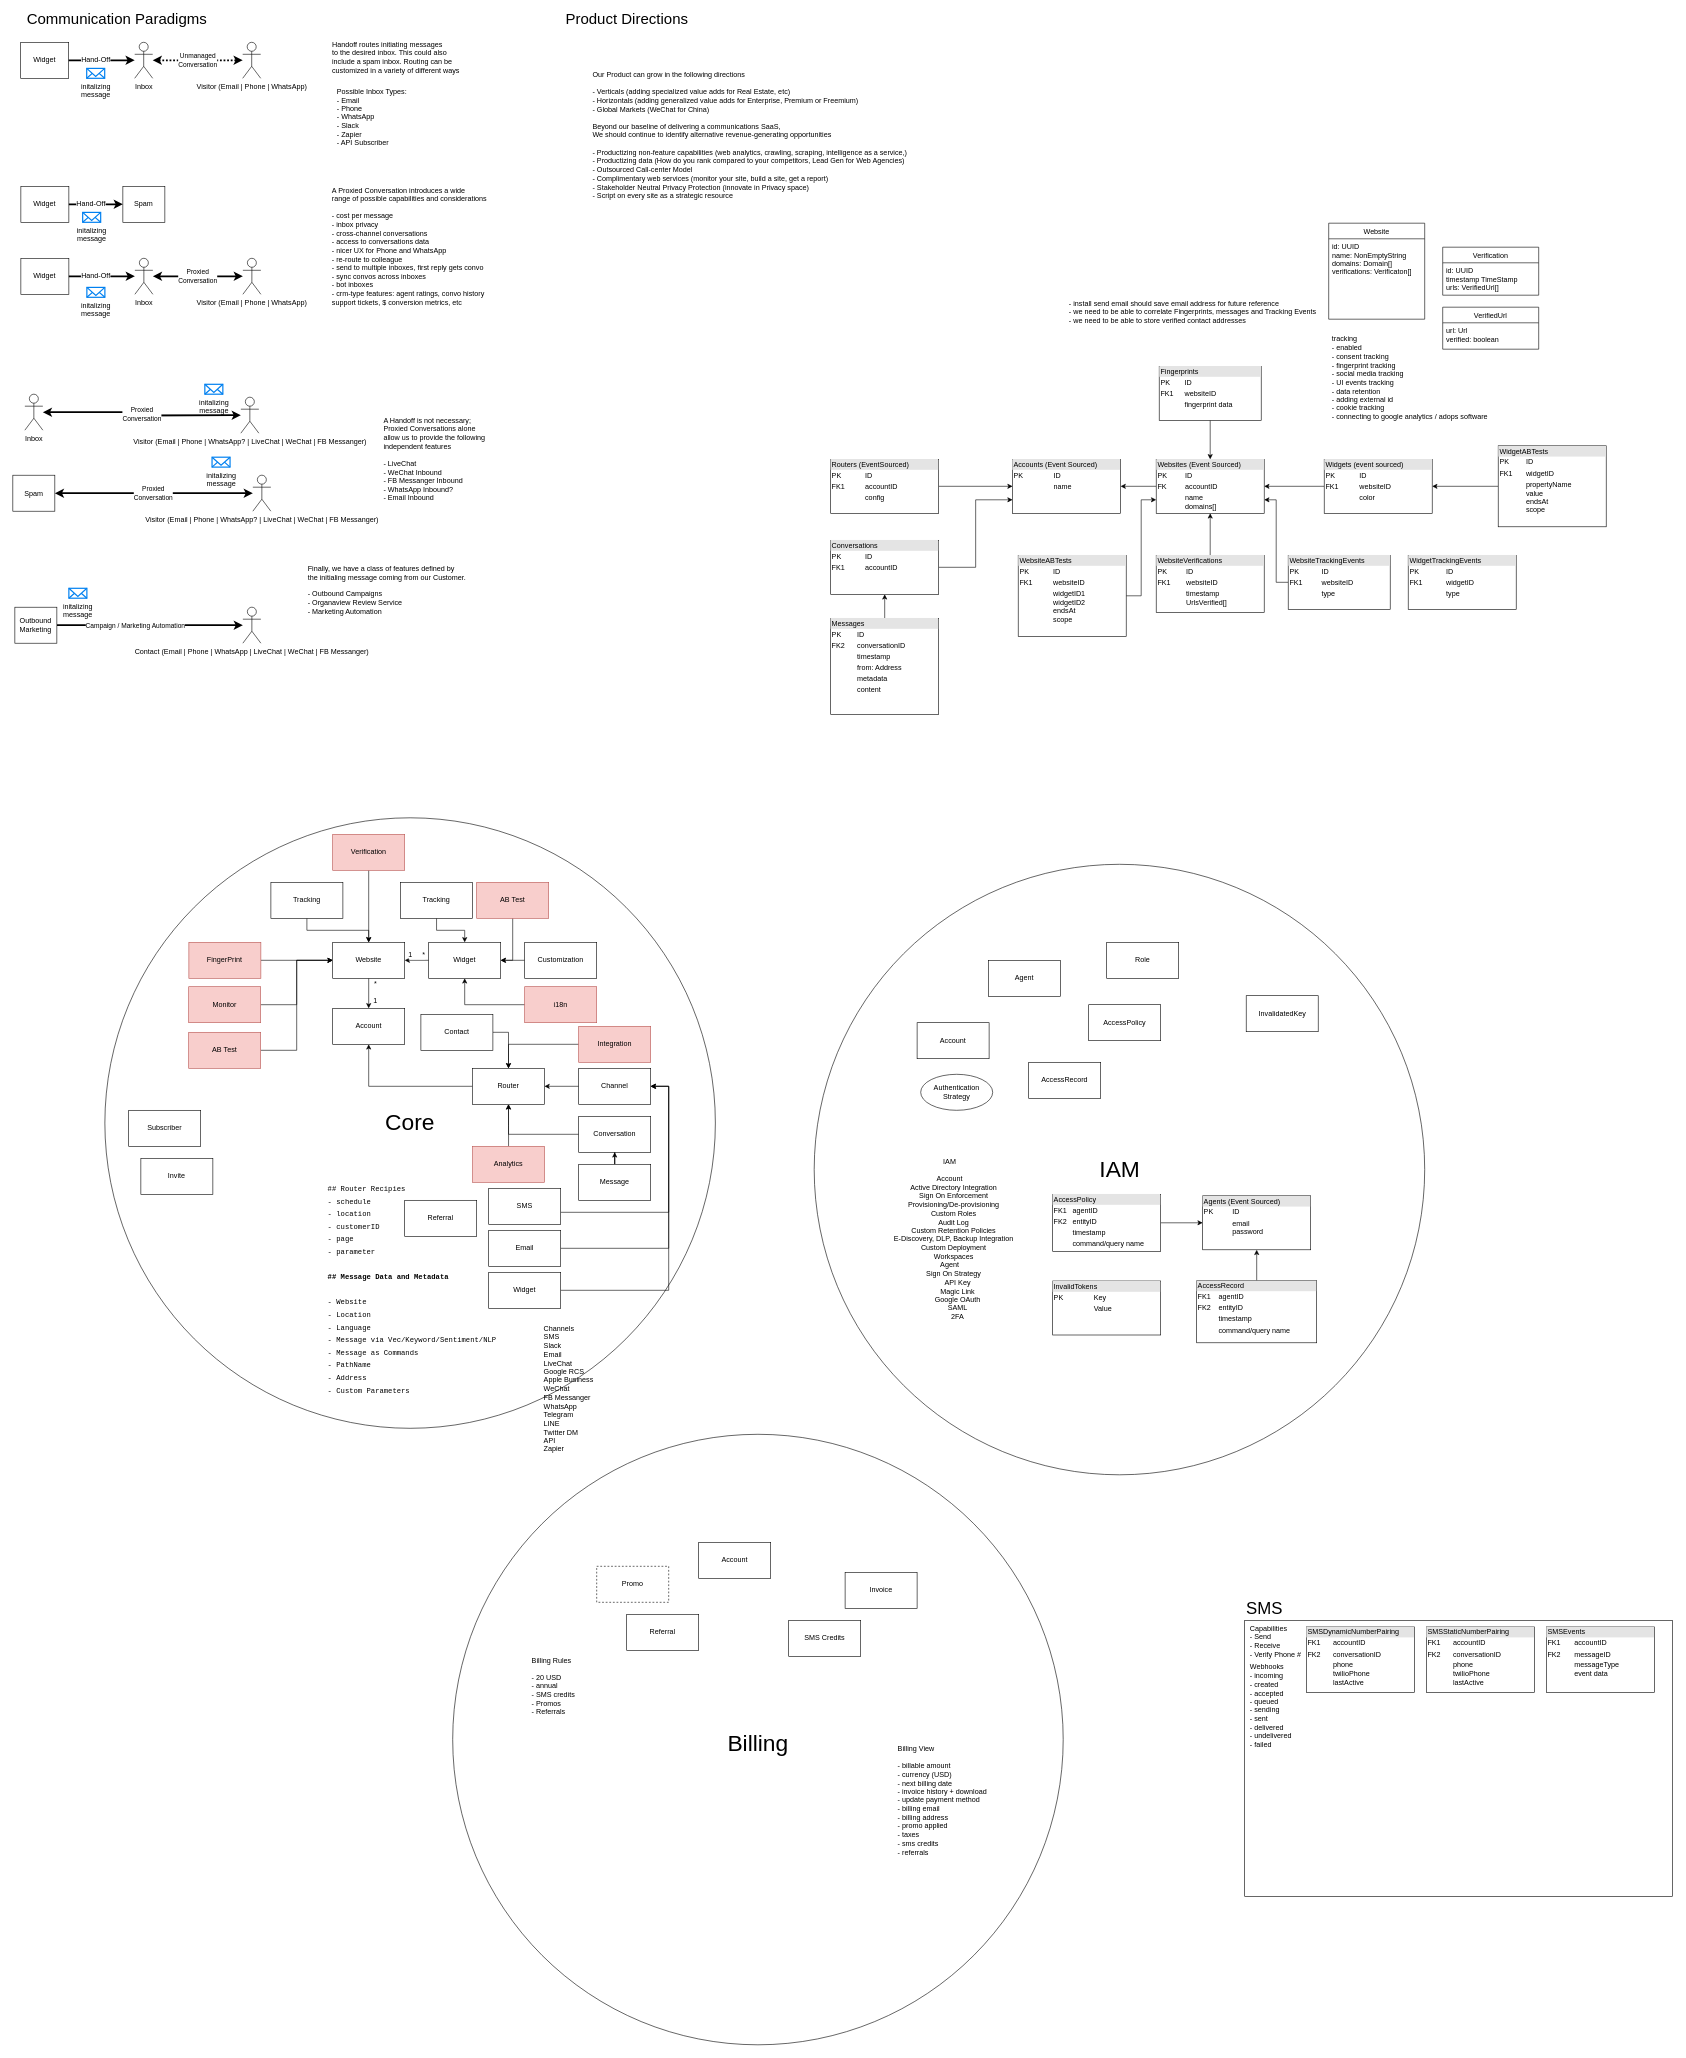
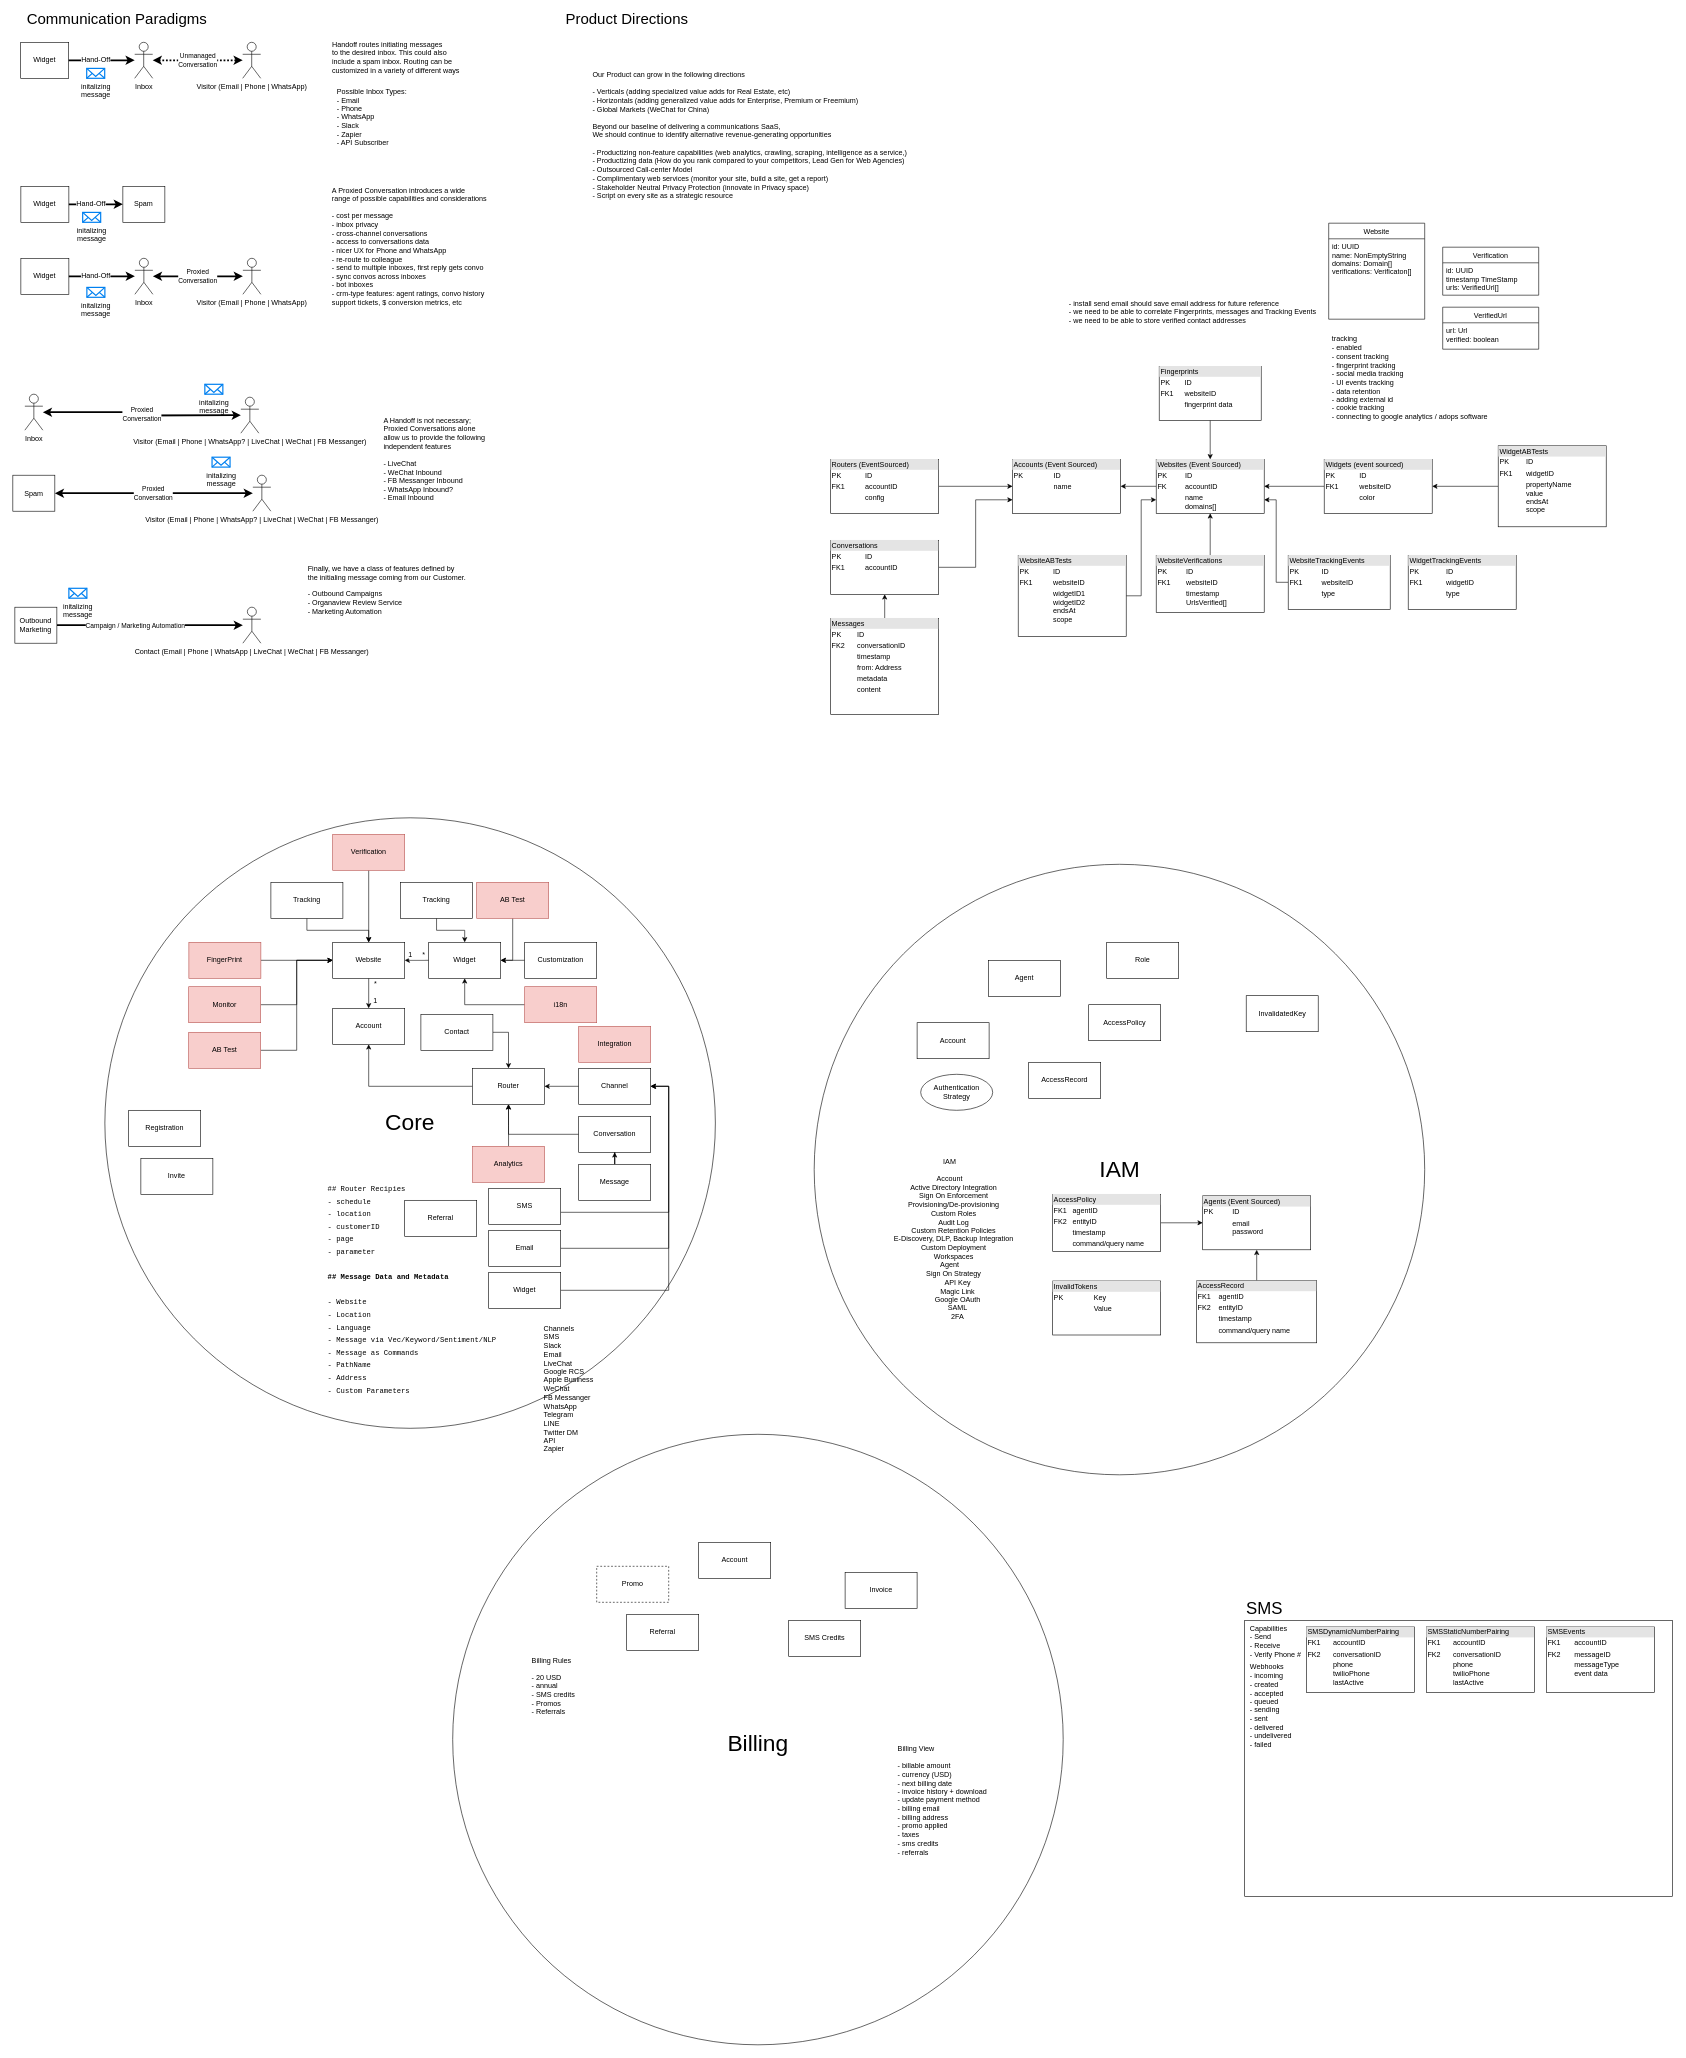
(545, 1044) -> none
(165, 1128) -> (165, 1128)
